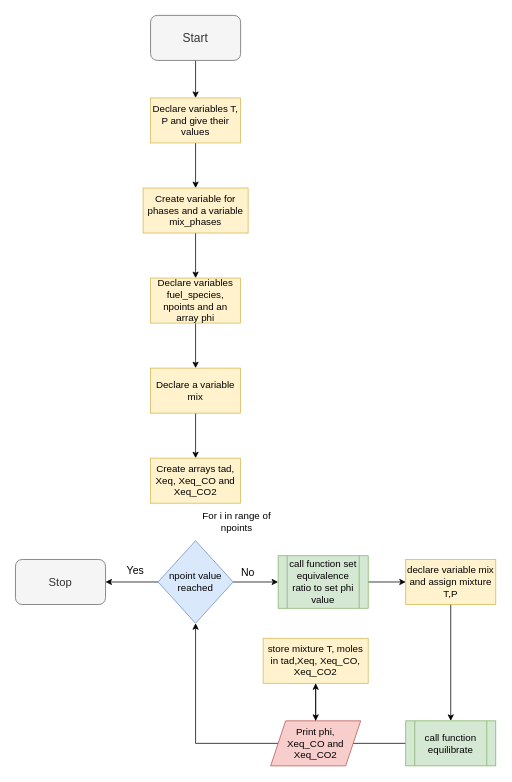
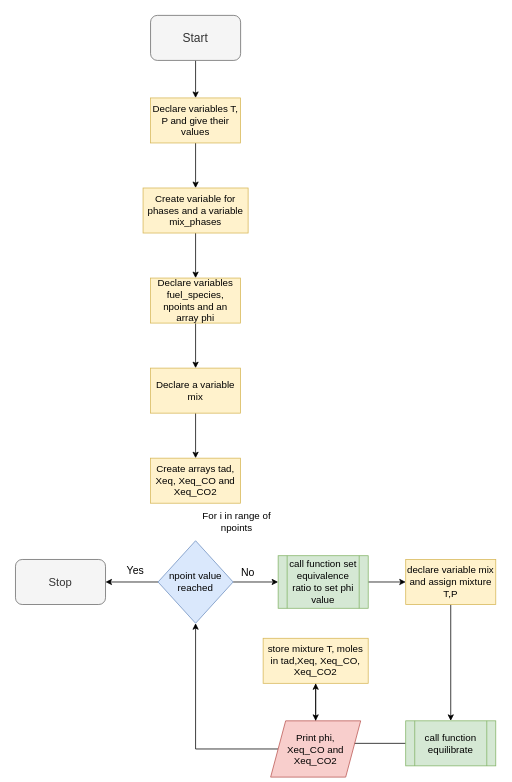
(315, 743) -> (315, 749)
